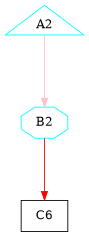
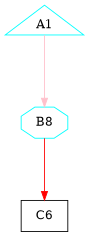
(44, 25) -> (44, 25)
(44, 123) -> (44, 123)
